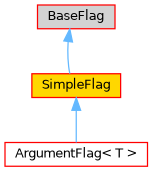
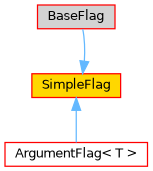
(68, 58) -> (85, 45)
